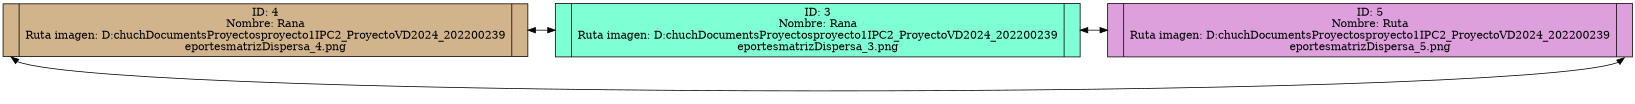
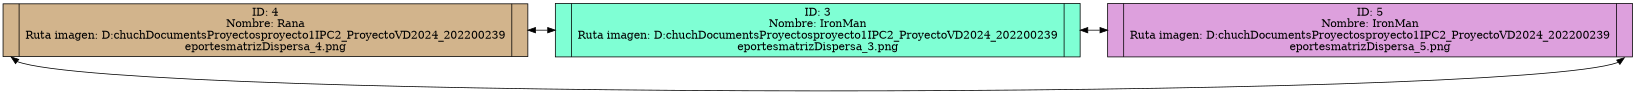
(818, 24) -> (818, 24)
(1370, 24) -> (1370, 24)
